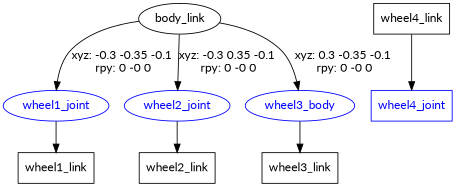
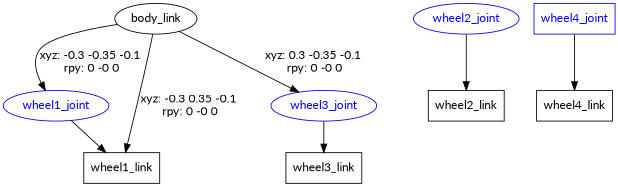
(179, 58) -> (141, 89)
(412, 58) -> (575, 58)
(300, 106) -> (324, 106)
